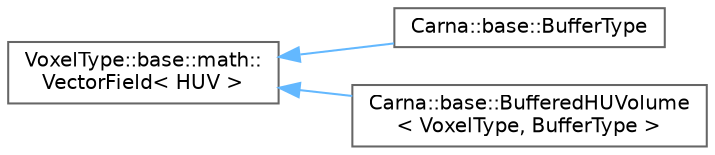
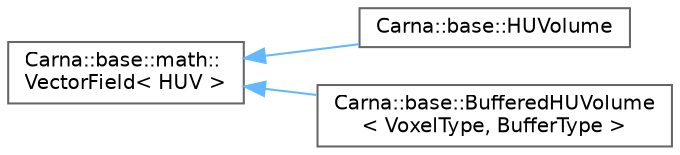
(530, 28) -> (495, 28)
(143, 73) -> (126, 73)
